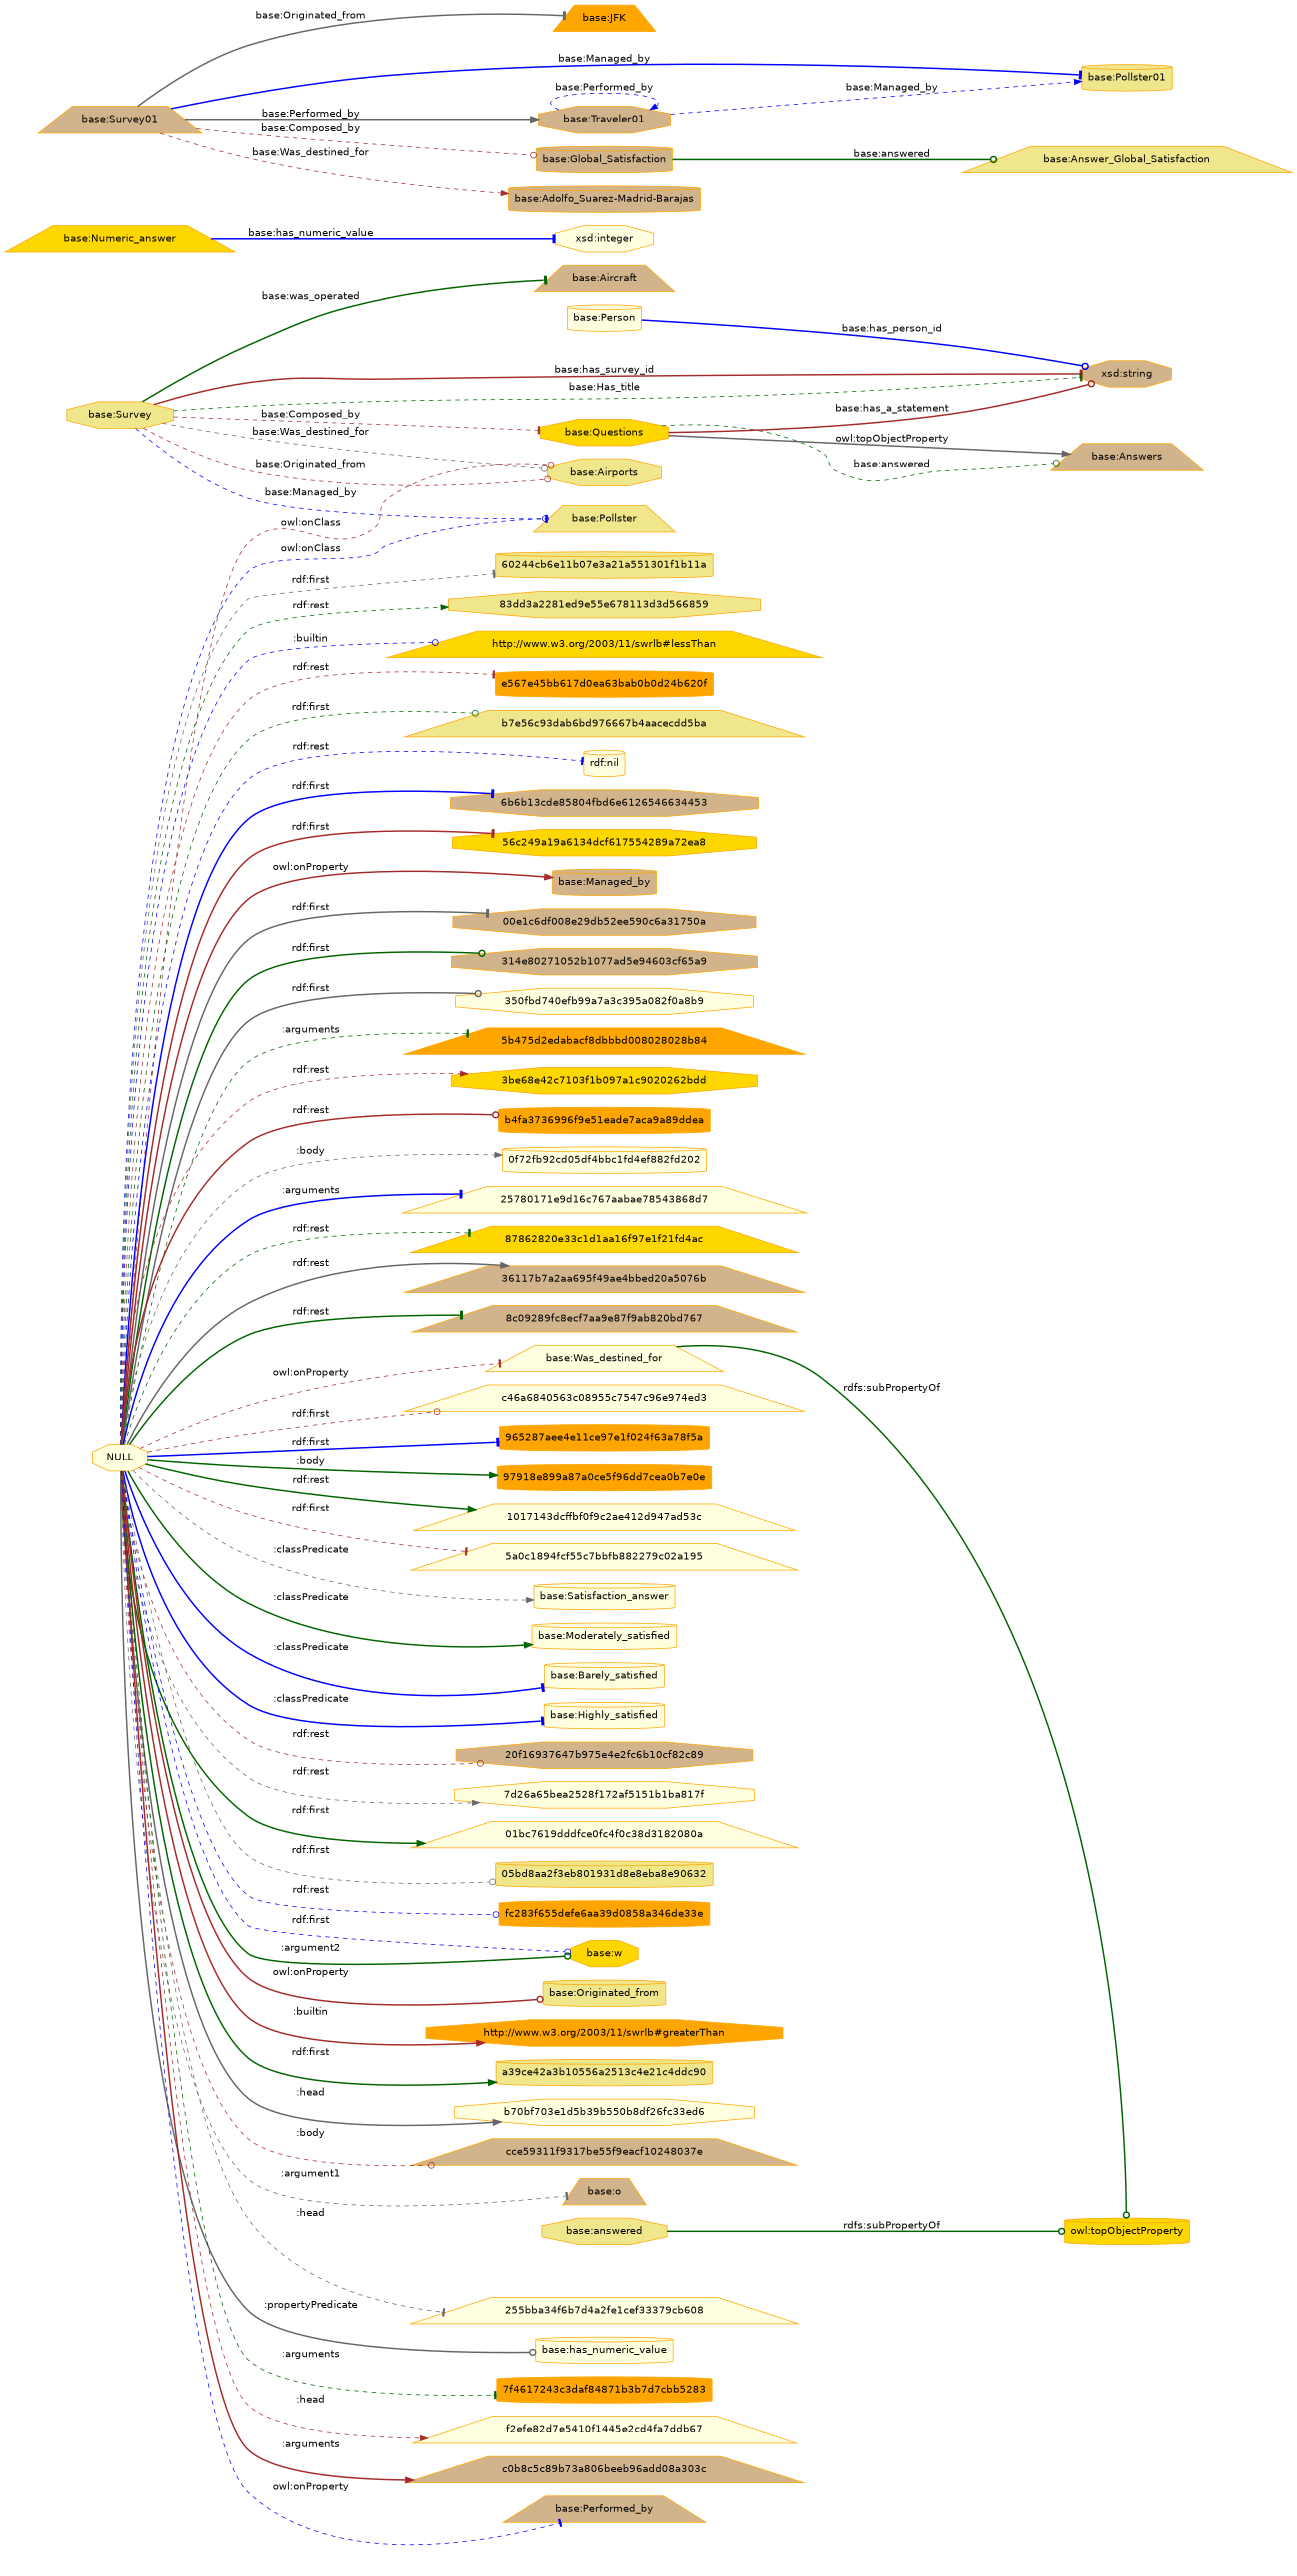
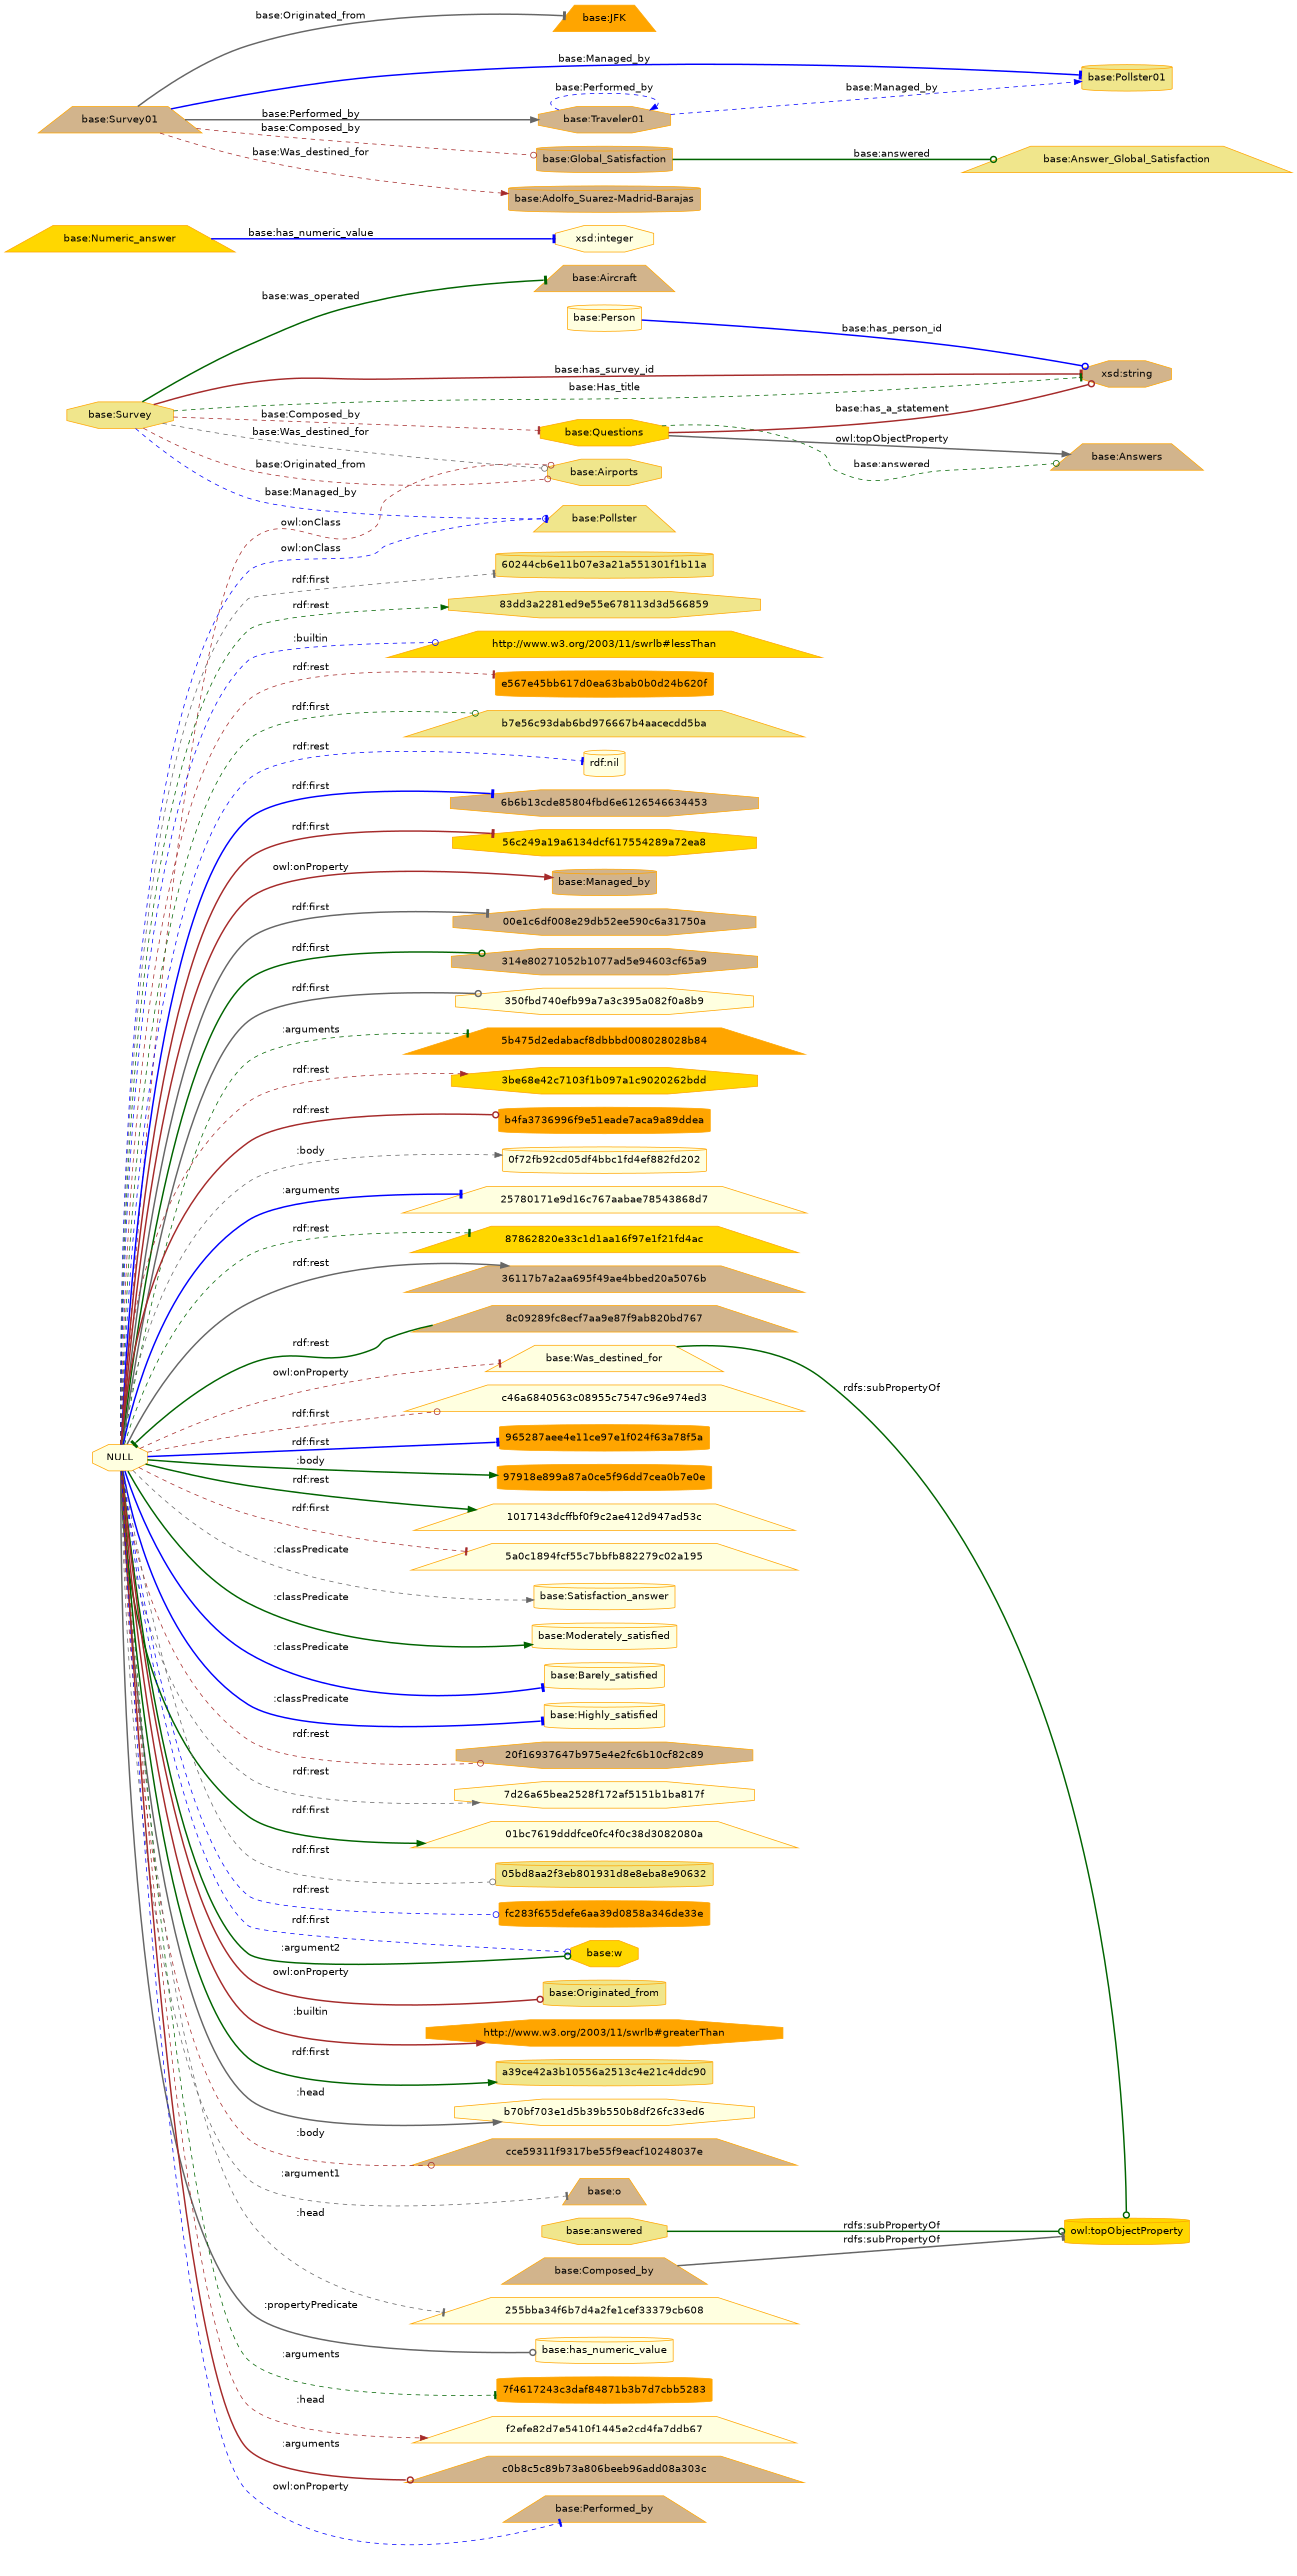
(272, 1328) -> (275, 1357)
(604, 1835) -> (604, 1835)
(184, 2189) -> (184, 2189)
none -> (604, 2271)
